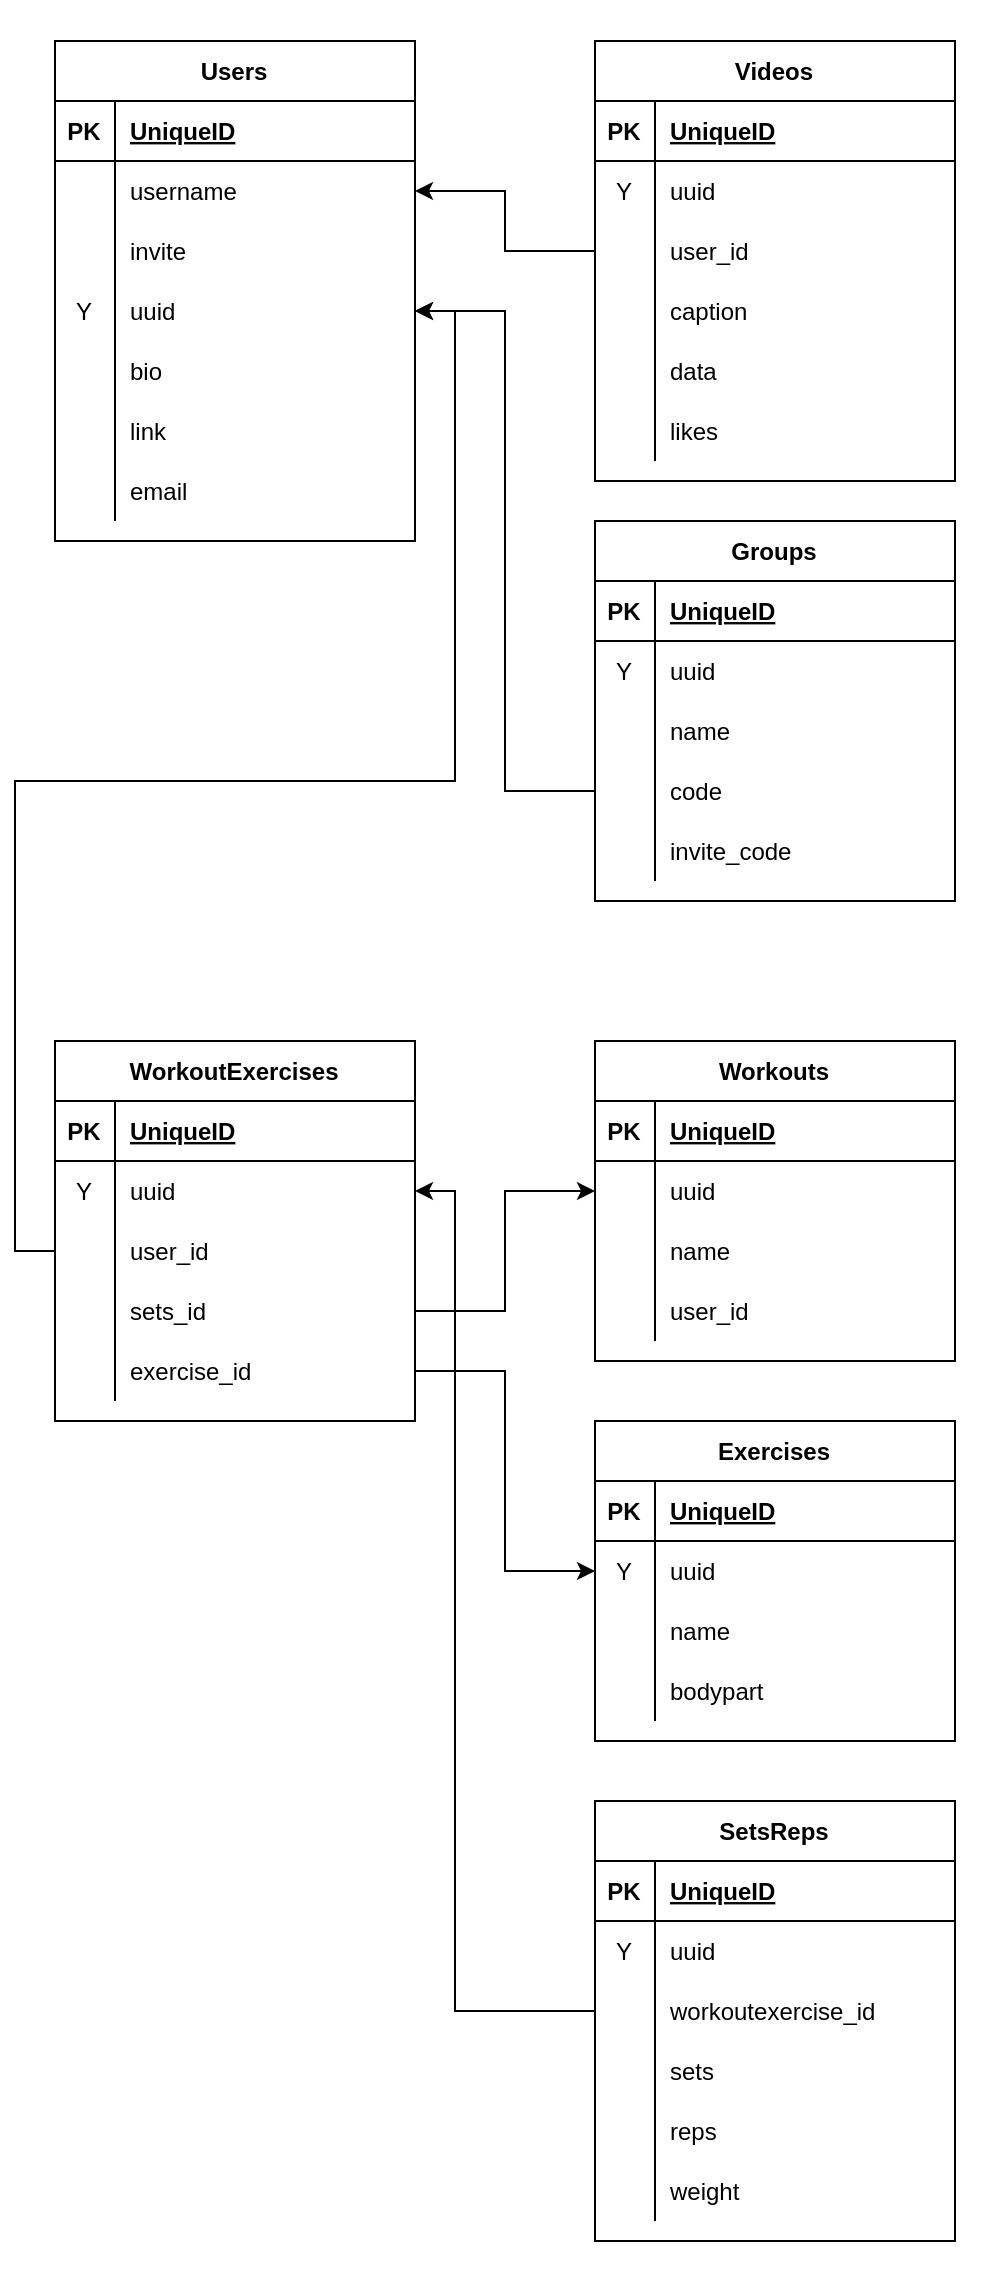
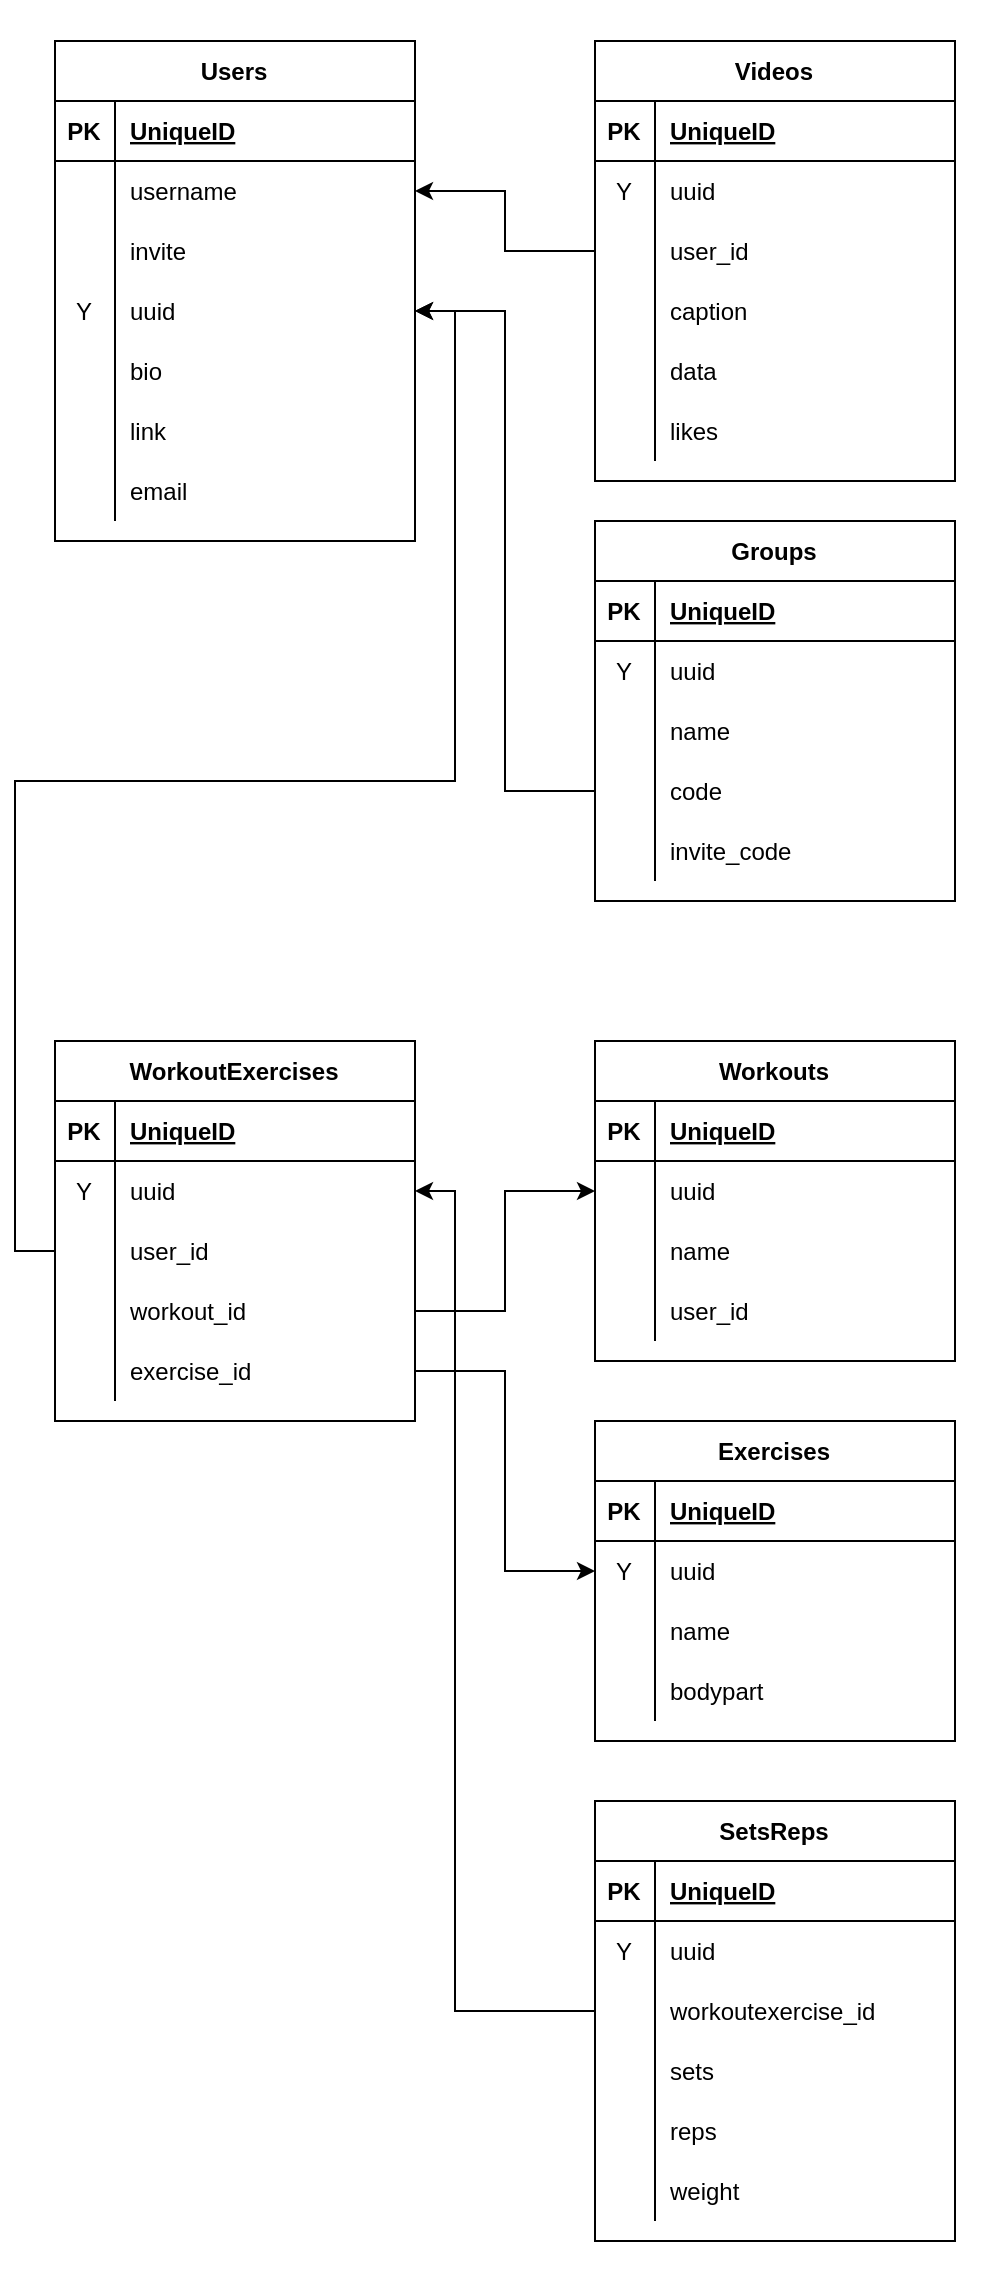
(174, 1312) -> (194, 1312)
